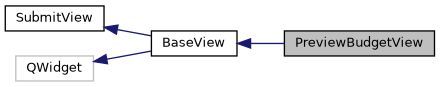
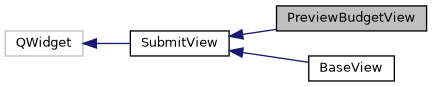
(267, 43) -> (259, 32)
(129, 55) -> (113, 43)
